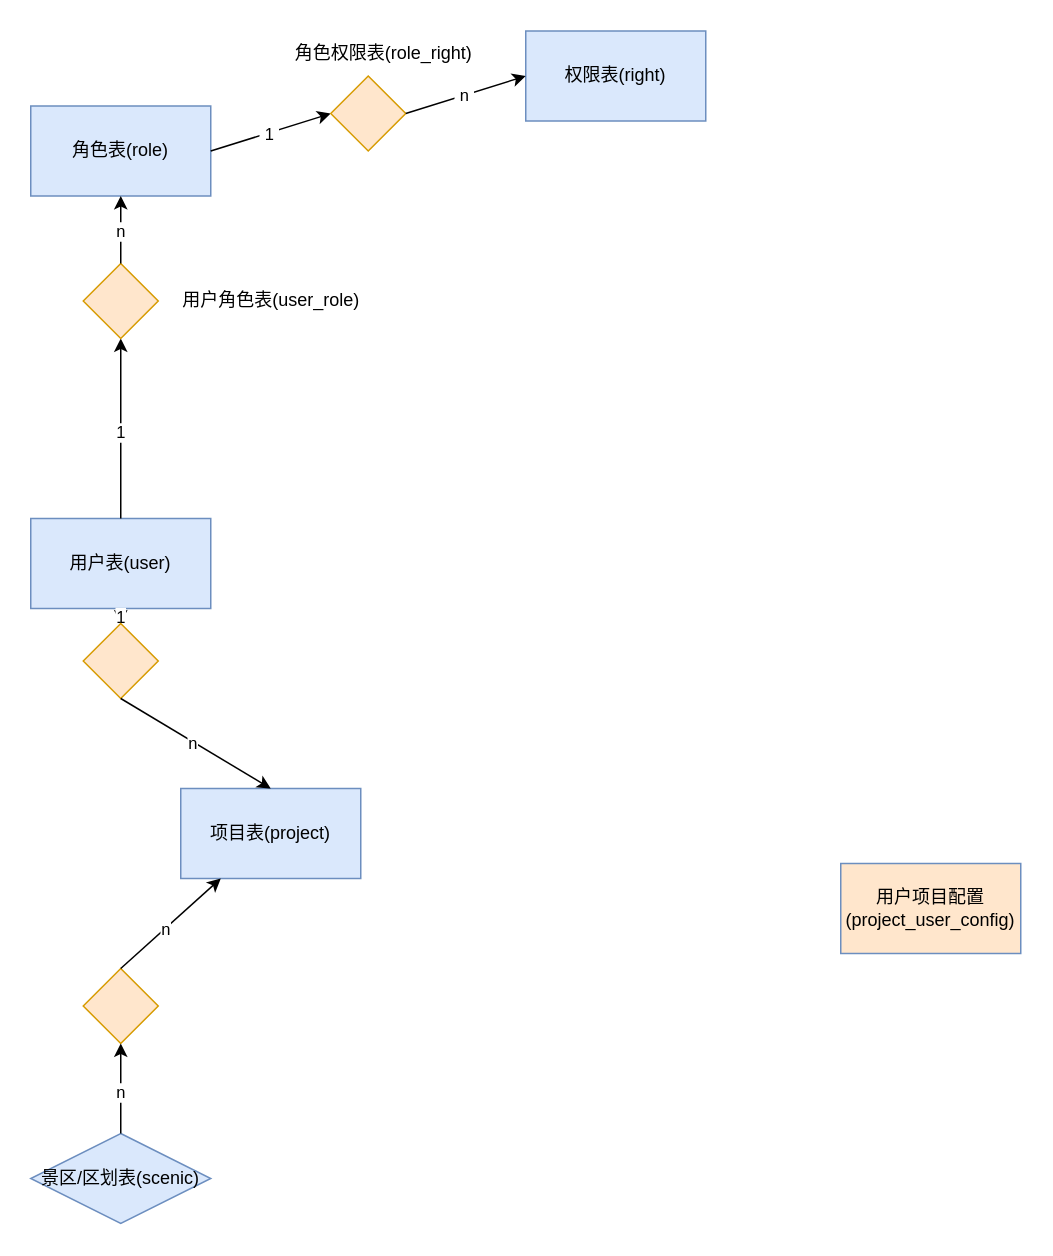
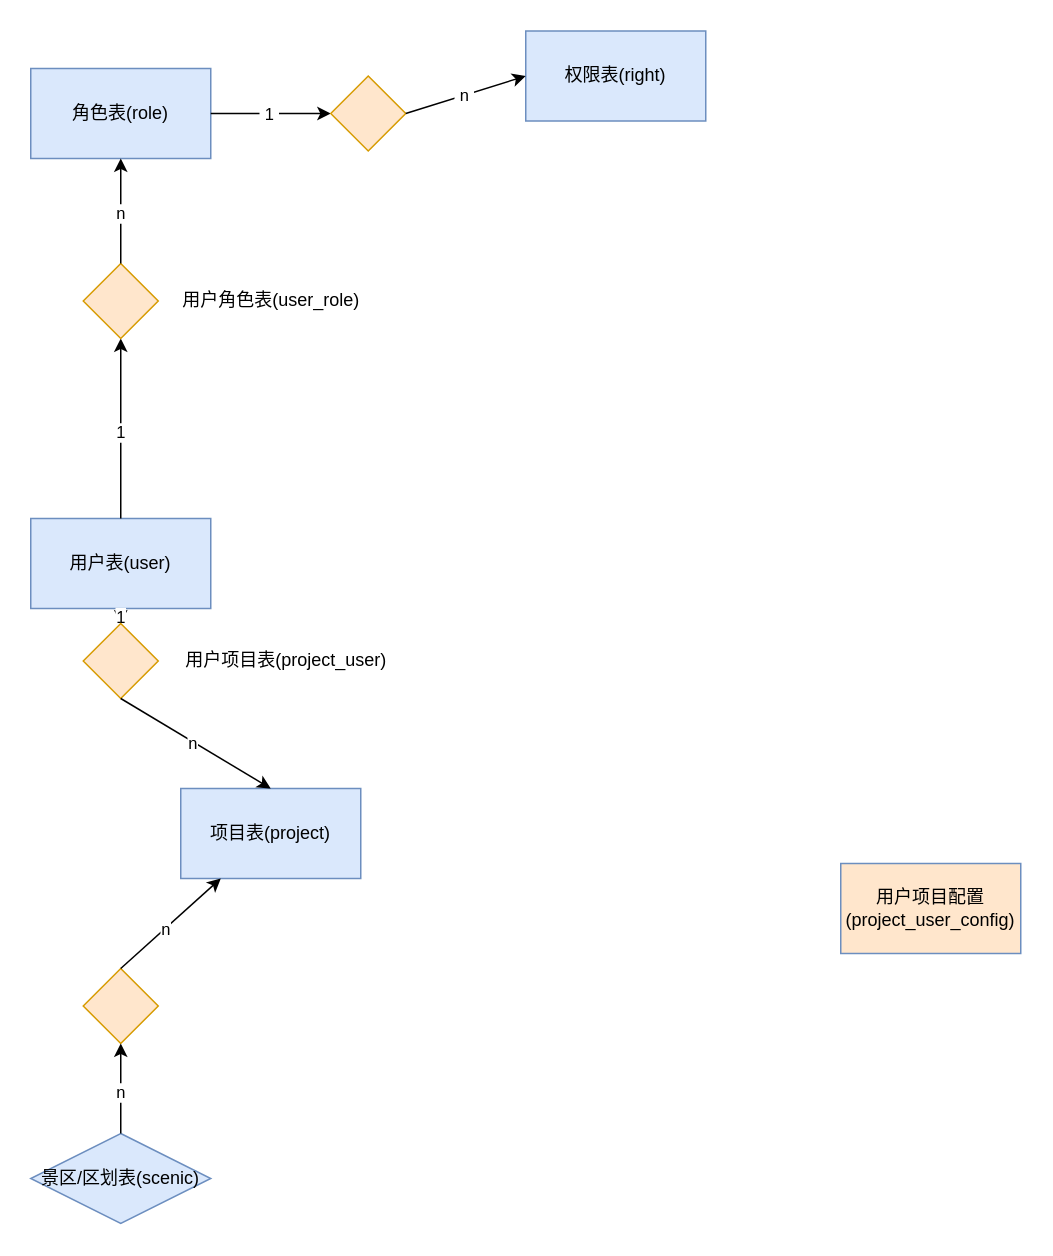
(383, 53) -> none
(121, 151) -> (121, 113)
none -> (286, 661)
